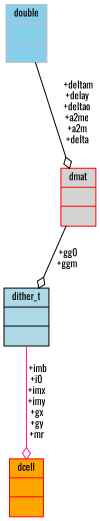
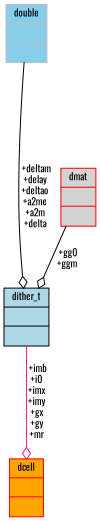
(51, 110) -> (19, 169)
